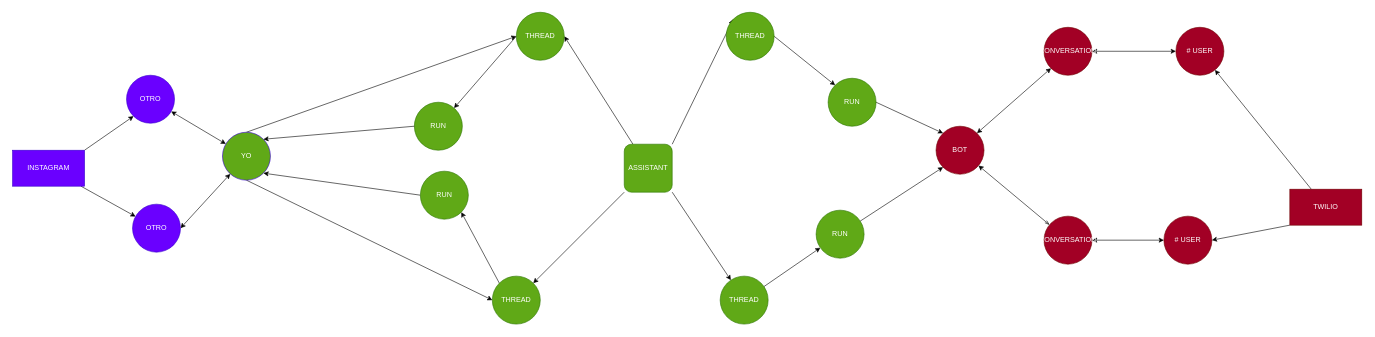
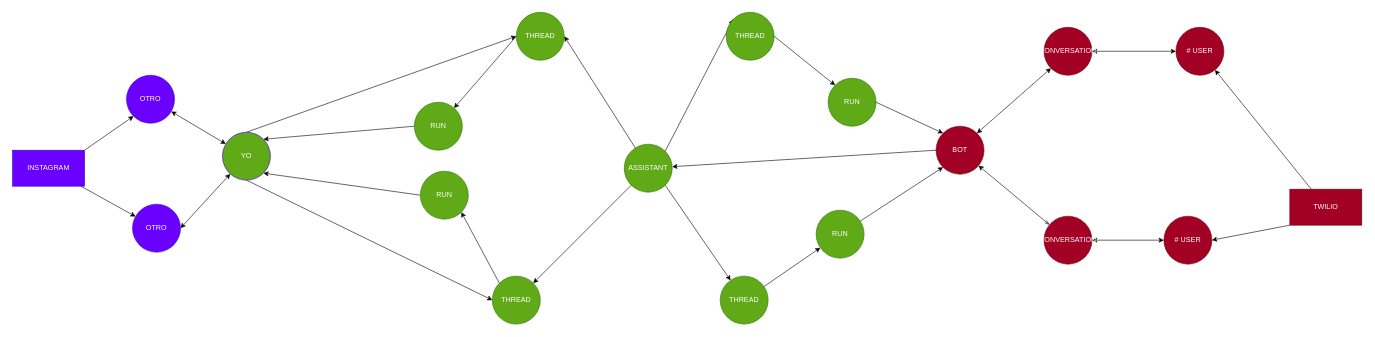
none -> (931, 151)
(648, 168) -> (648, 168)
